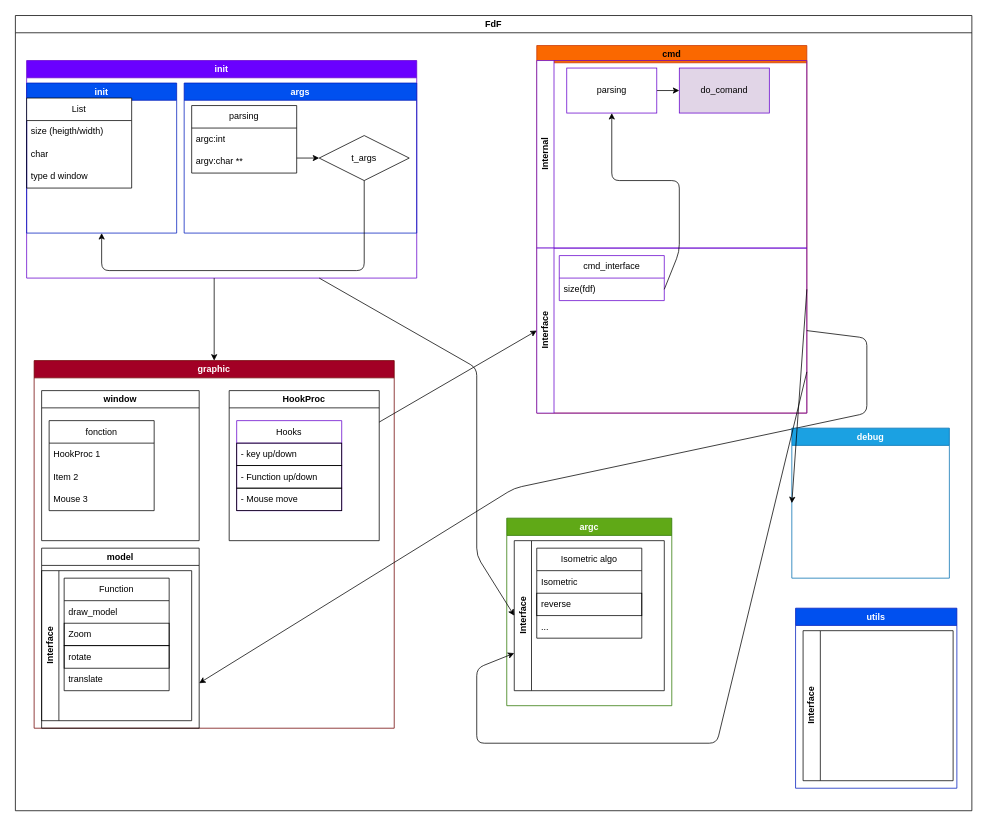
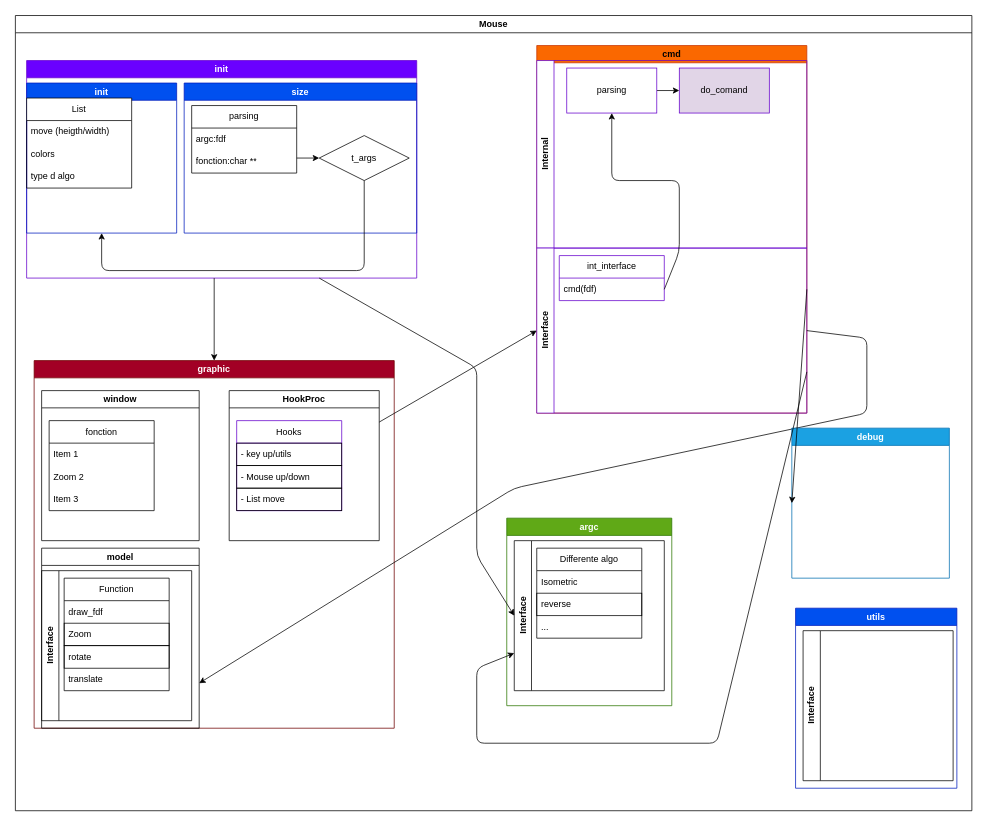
(494, 24) -> (494, 24)
(300, 92) -> (300, 92)
(74, 132) -> (75, 132)
(214, 139) -> (215, 139)
(41, 154) -> (45, 154)
(224, 162) -> (233, 162)
(60, 177) -> (55, 177)
(612, 267) -> (612, 267)
(585, 289) -> (584, 289)
(78, 454) -> (68, 454)
(272, 454) -> (272, 454)
(68, 477) -> (68, 477)
(283, 477) -> (277, 477)
(70, 499) -> (68, 499)
(269, 499) -> (265, 499)
(589, 559) -> (589, 559)
(93, 612) -> (89, 612)
